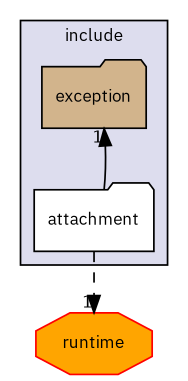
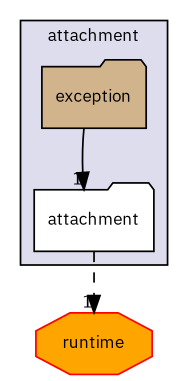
(94, 37) -> (94, 37)
(105, 168) -> (83, 151)
